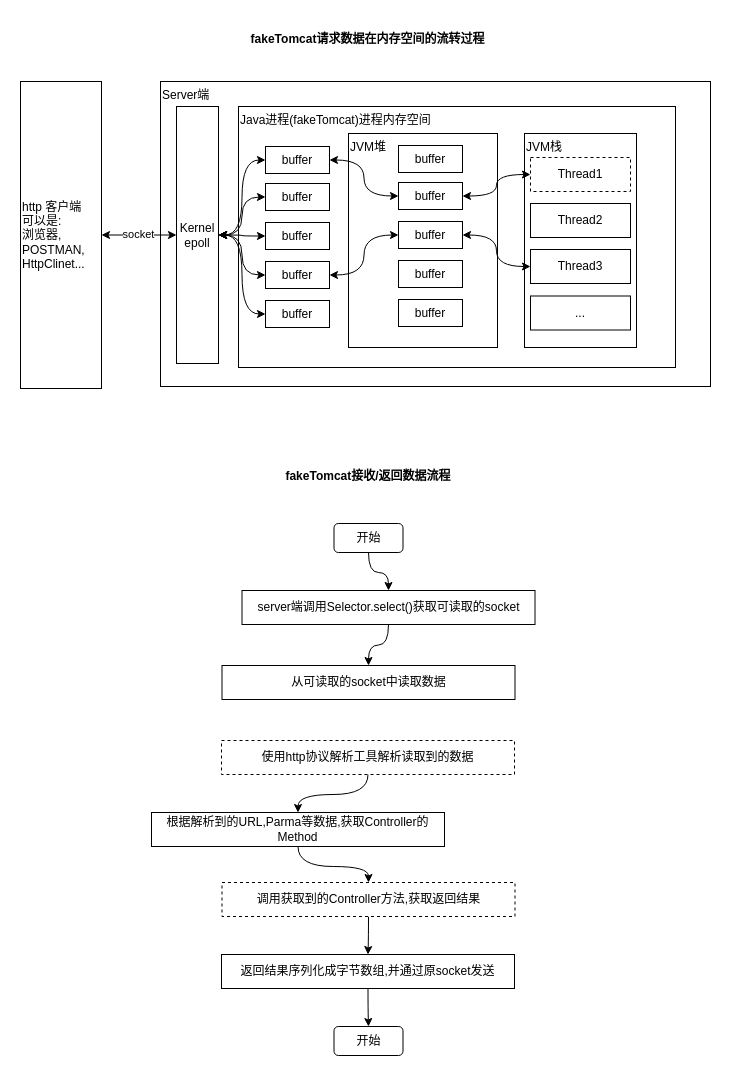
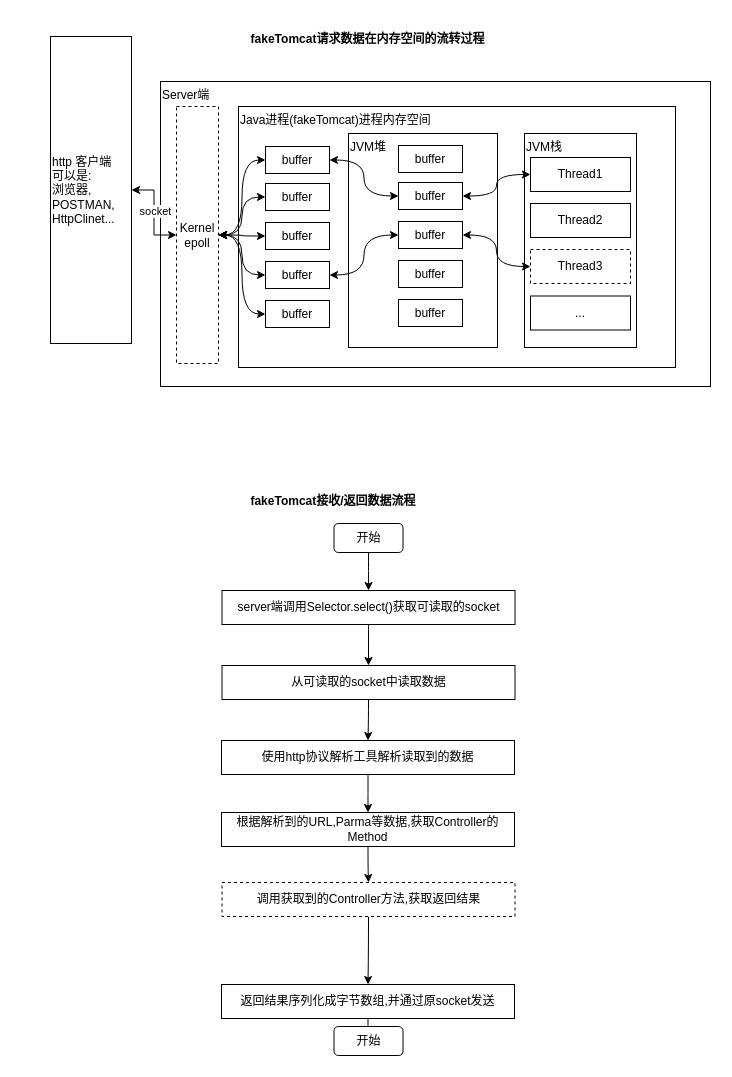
(581, 175) -> (581, 175)
(61, 235) -> (91, 190)
(198, 235) -> (198, 235)
(581, 267) -> (581, 267)
(369, 477) -> (334, 502)
(389, 608) -> (369, 608)
none -> (368, 717)
(368, 758) -> (368, 758)
(298, 830) -> (368, 830)
(368, 972) -> (368, 1002)
